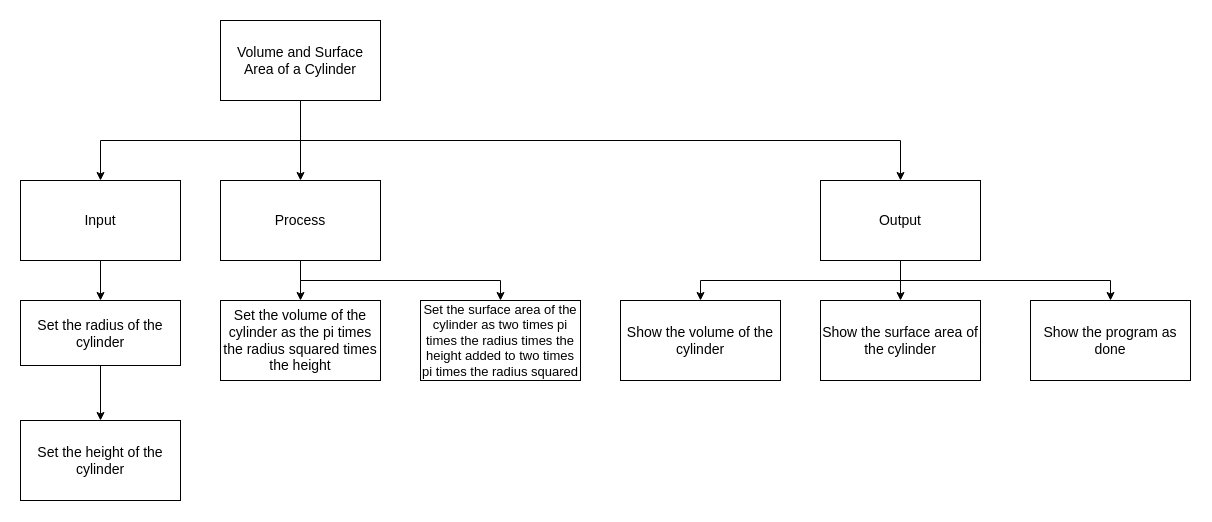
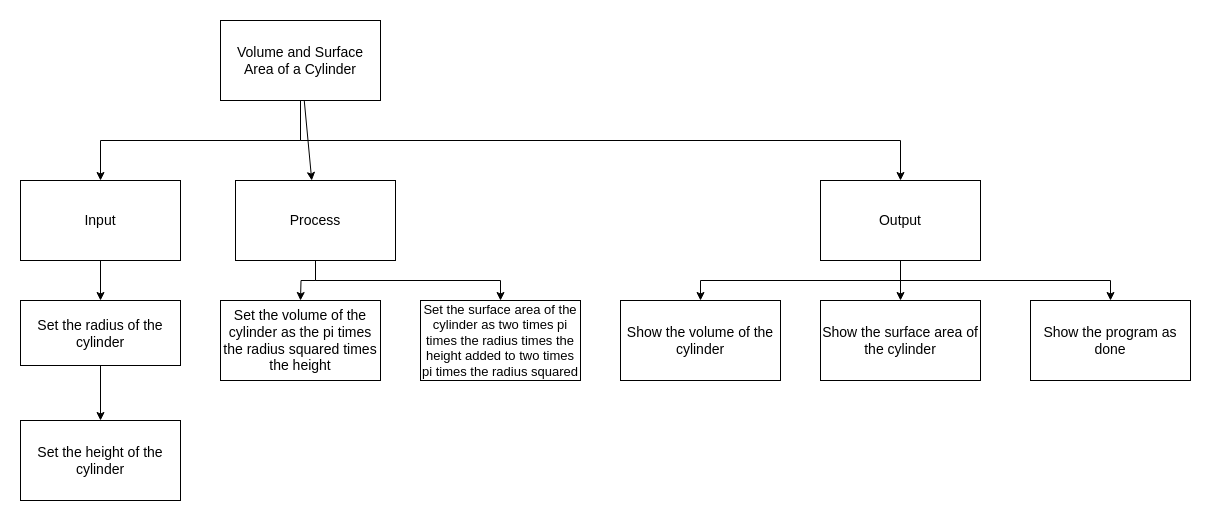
(301, 221) -> (316, 221)
